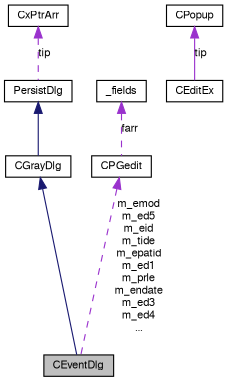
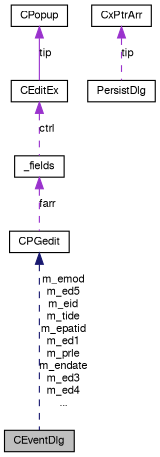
none -> (39, 135)
(38, 166) -> none
(99, 272) -> (39, 347)
